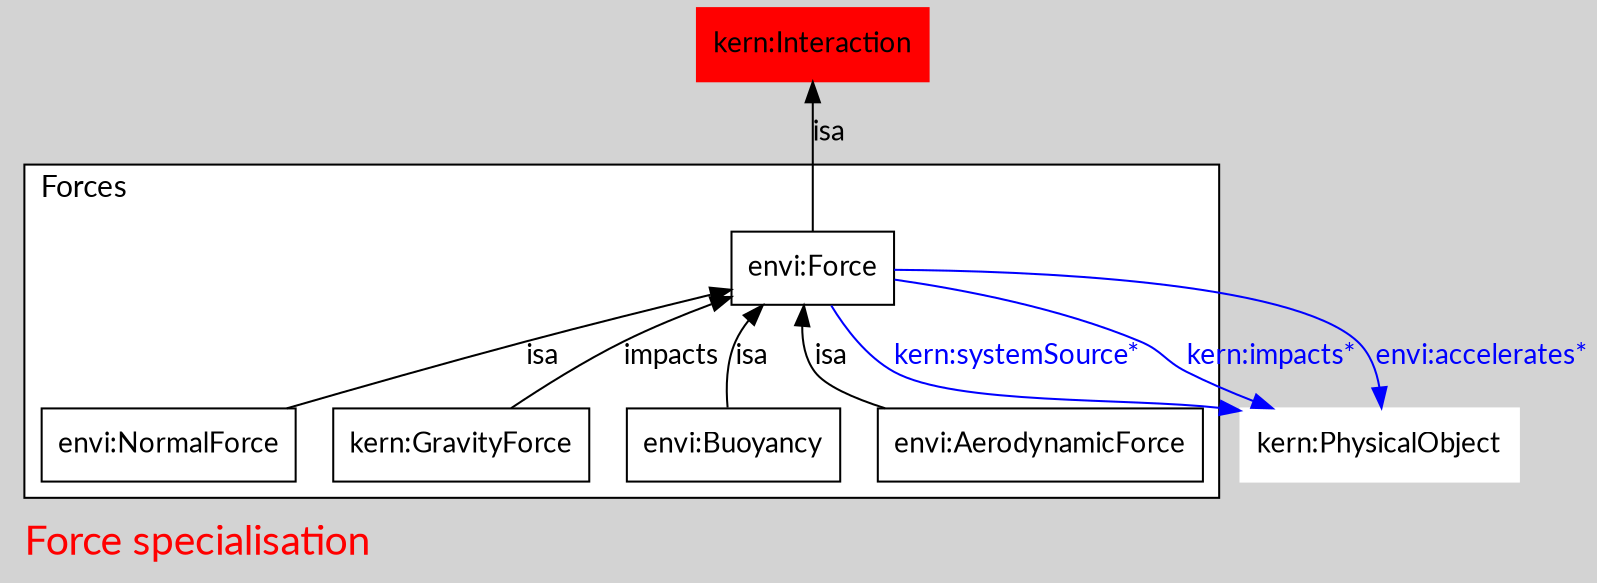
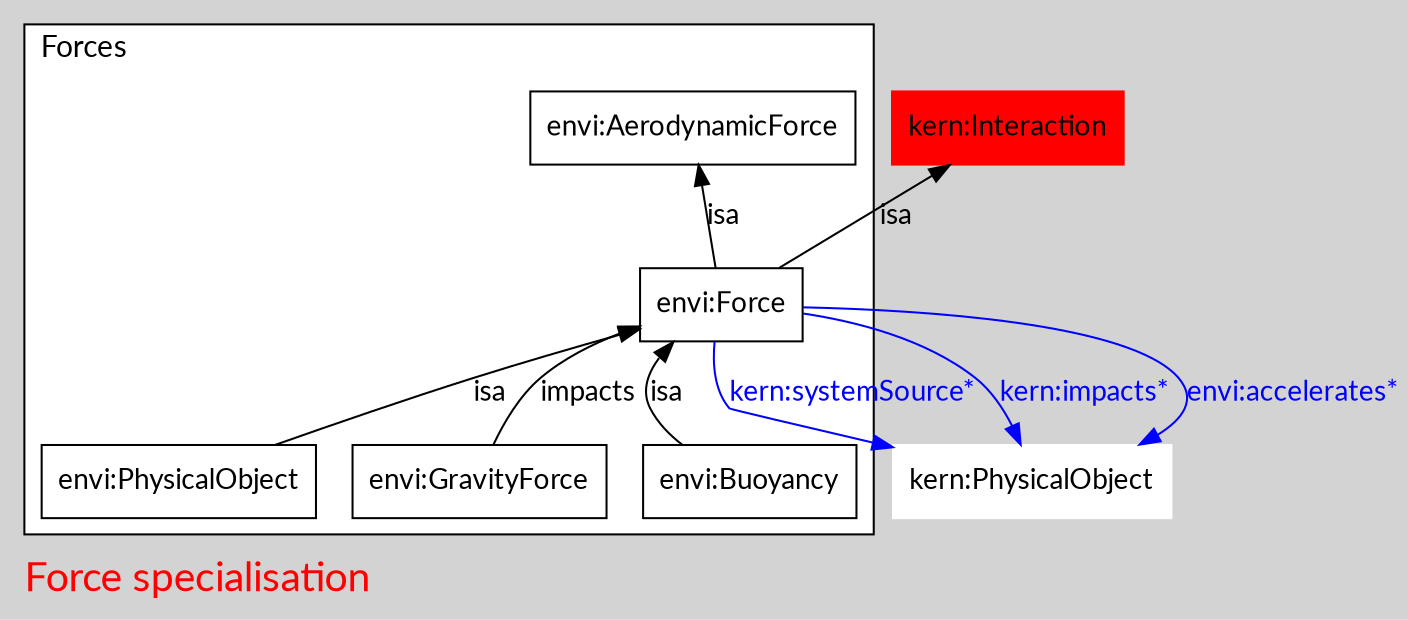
(827, 382) -> (709, 227)
(169, 445) -> (179, 482)
(461, 445) -> (480, 482)
